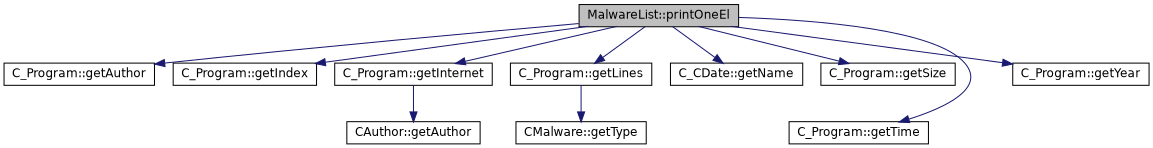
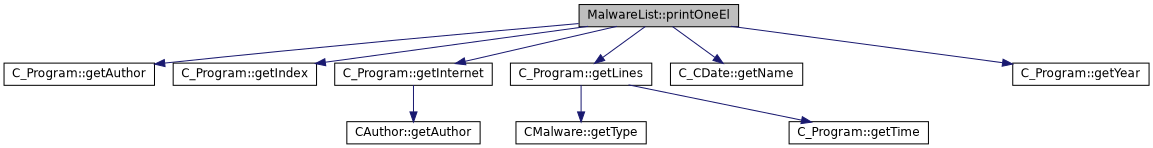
(902, 35) -> (715, 103)
(888, 74) -> none
